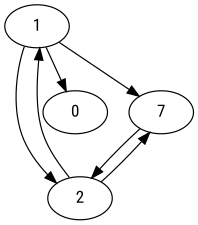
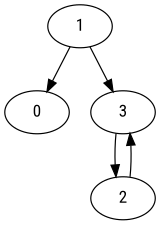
(161, 112) -> (123, 112)
(17, 114) -> none
(40, 123) -> none
